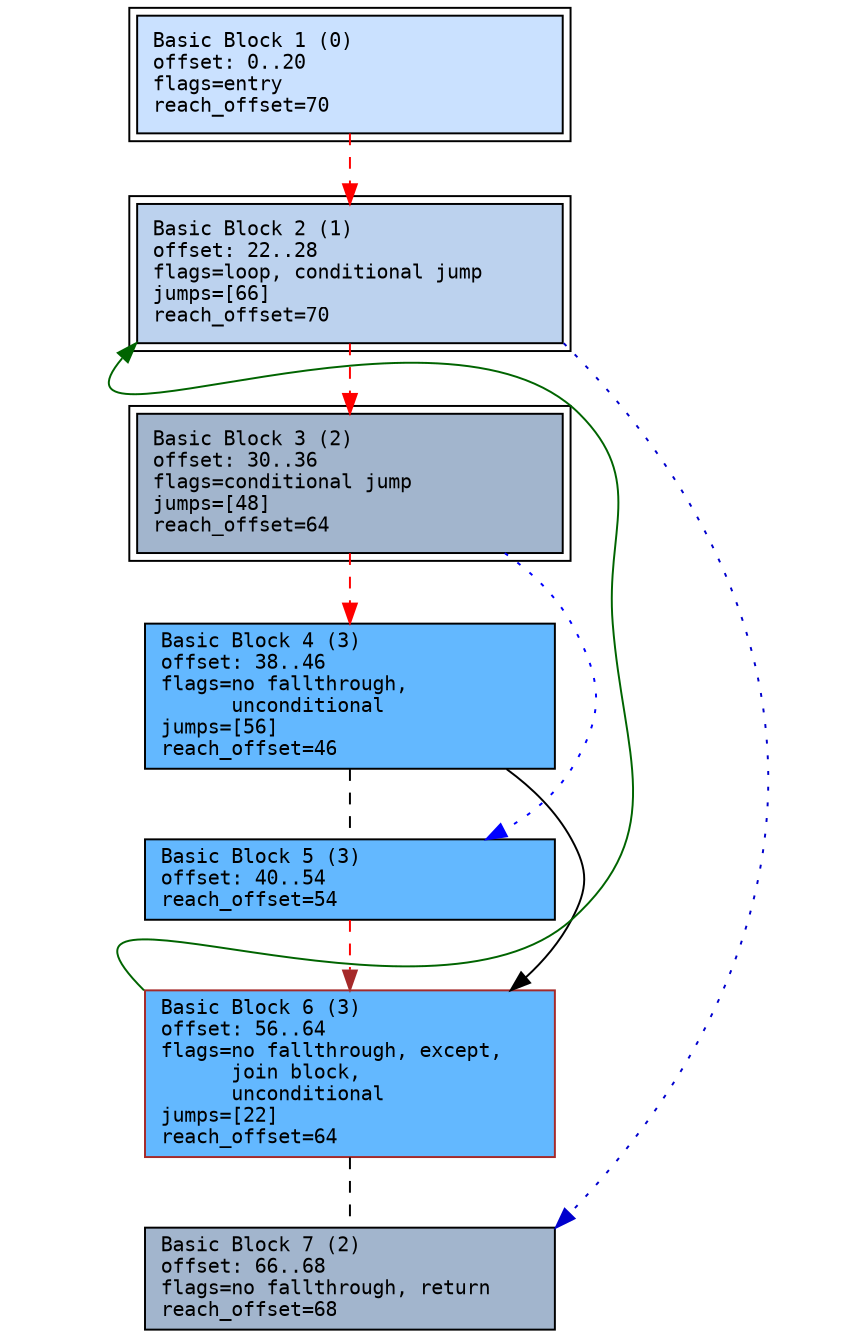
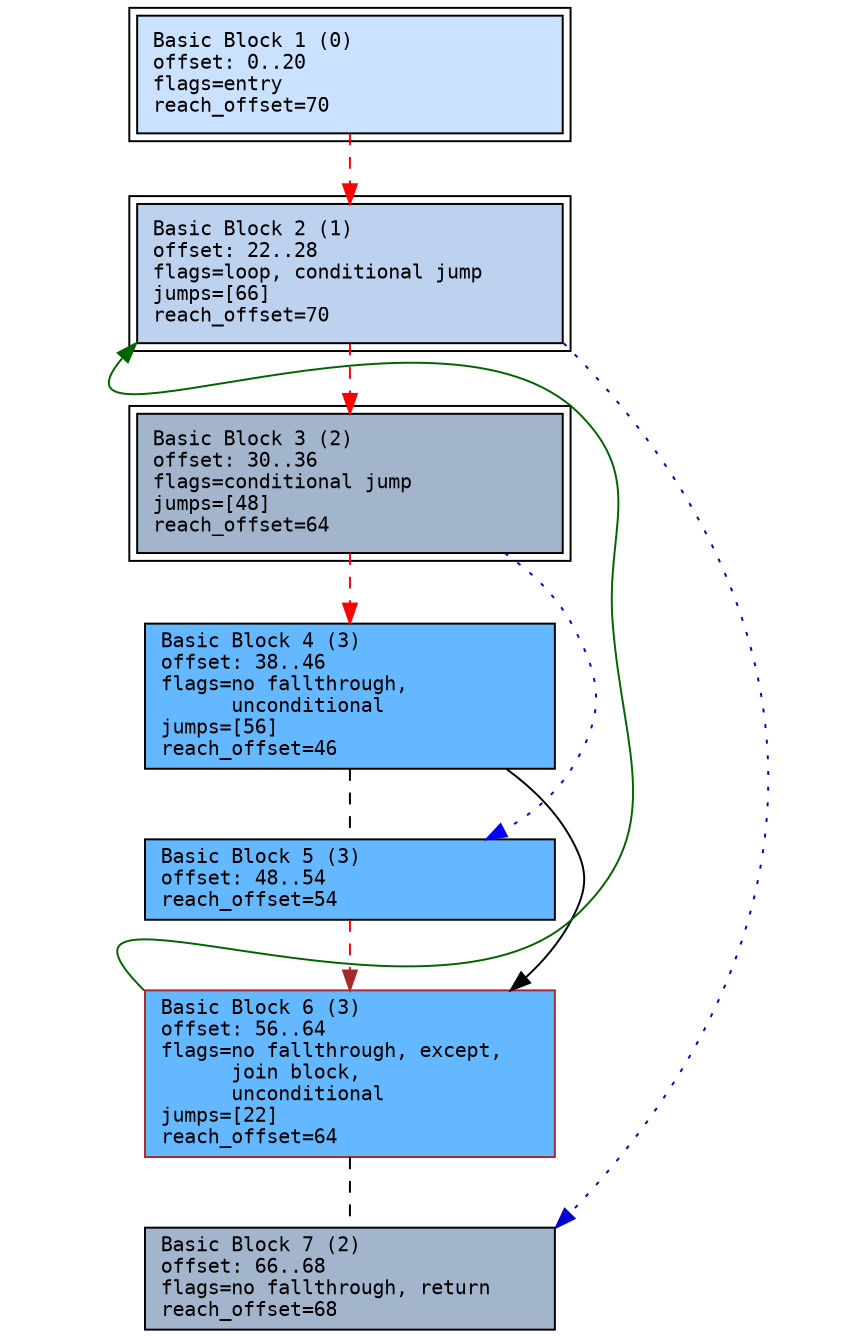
(350, 880) -> (350, 880)
